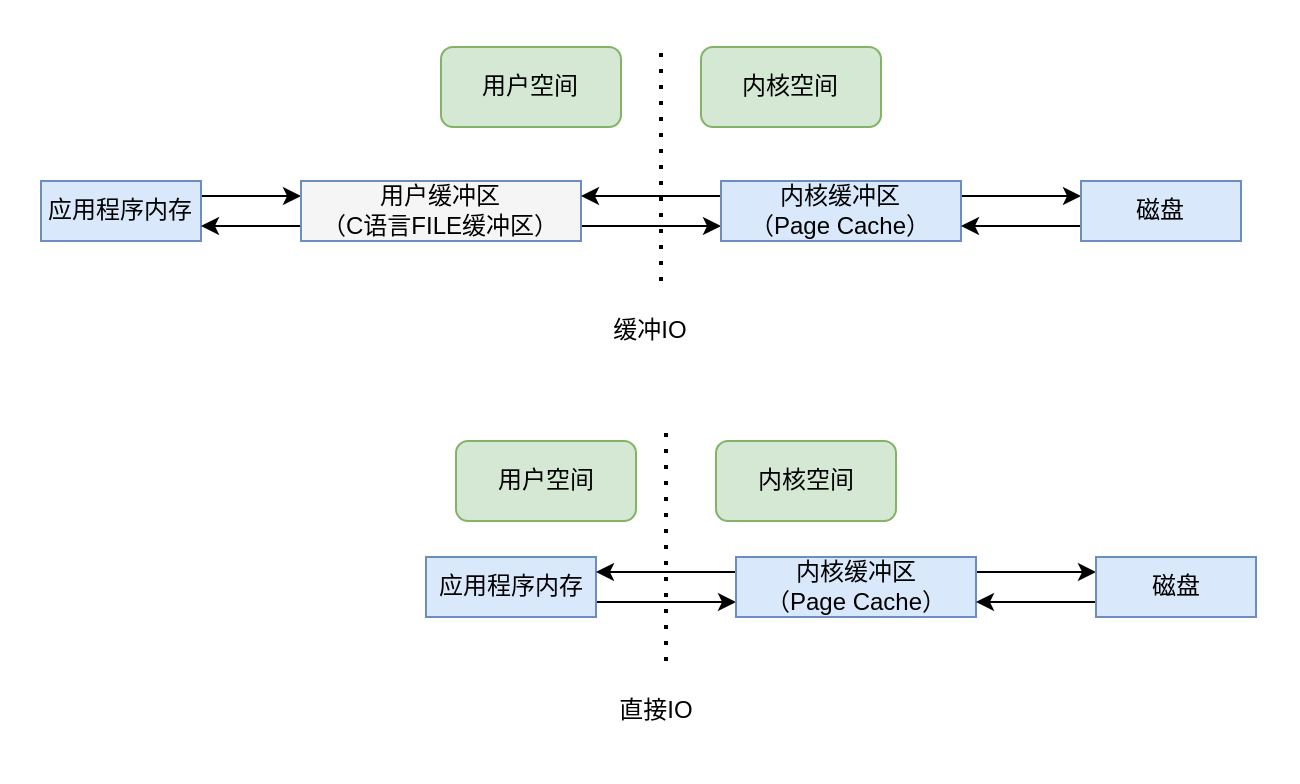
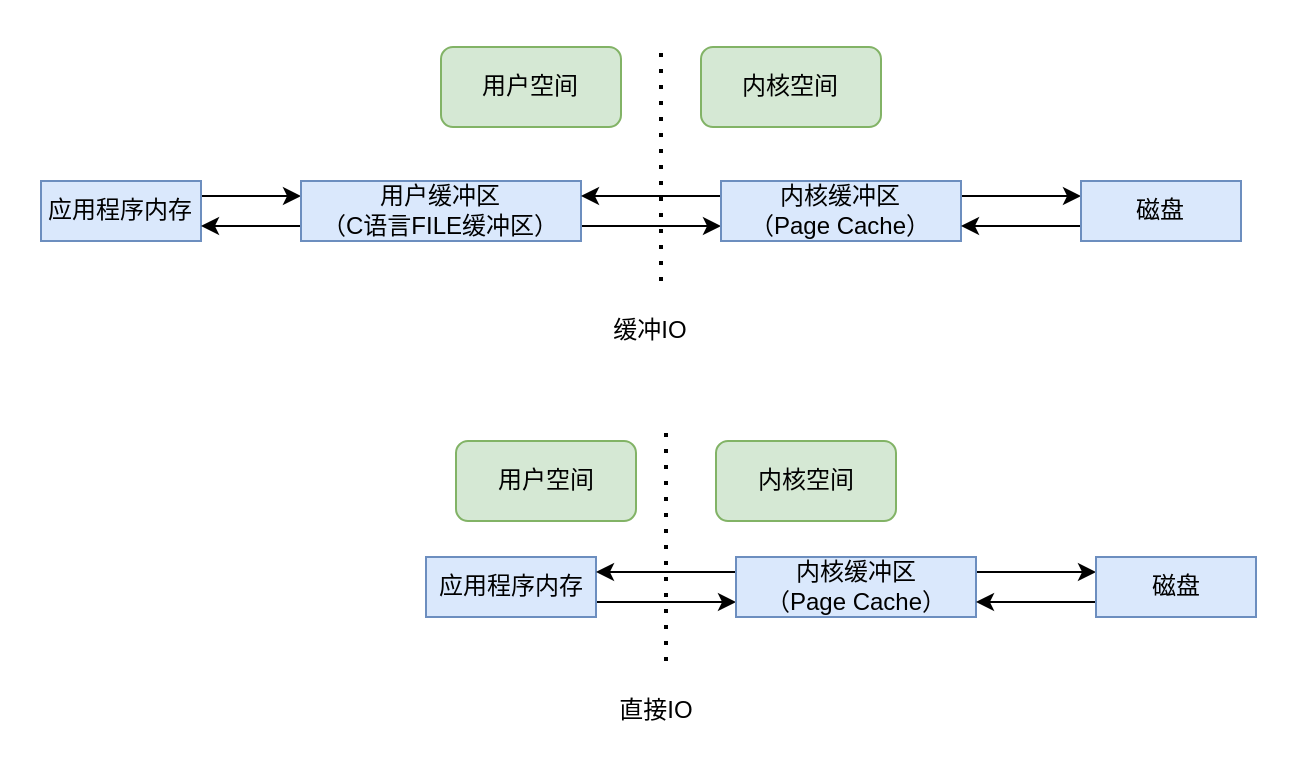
(441, 211) -> (441, 211)
